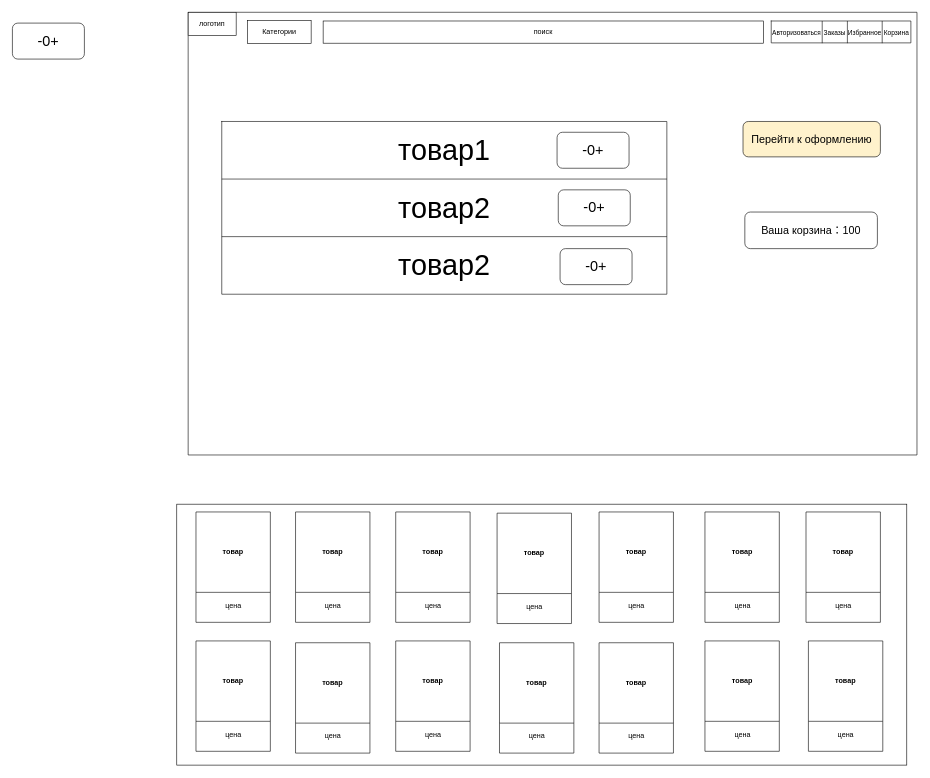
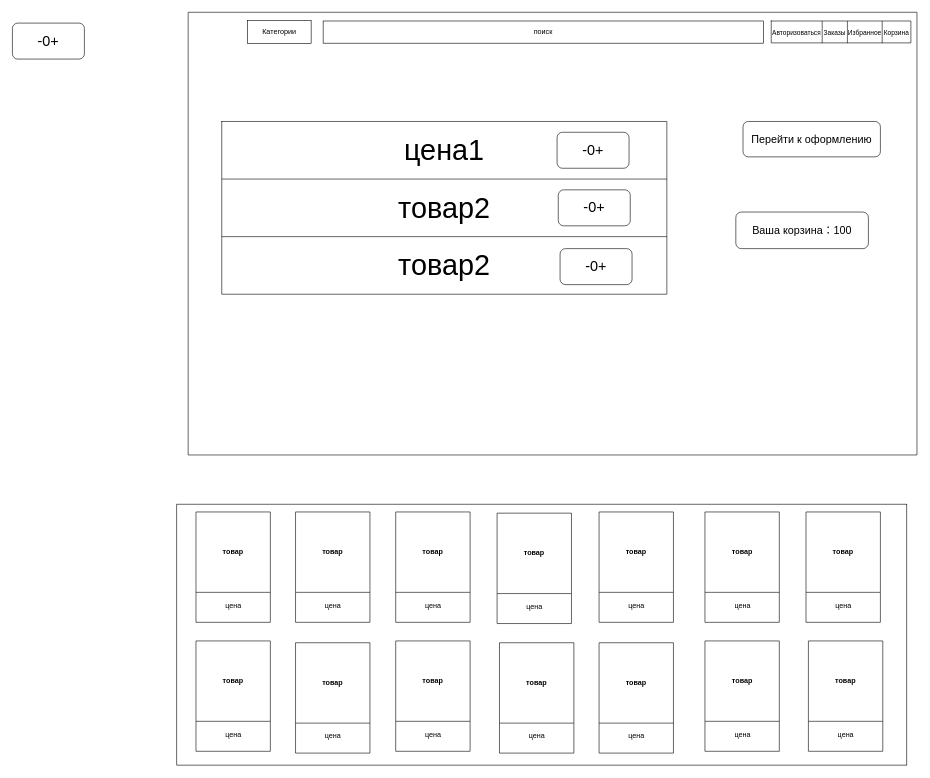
(212, 24) -> none
(812, 139) -> (812, 139)
(444, 150) -> (444, 150)
(811, 230) -> (802, 230)
